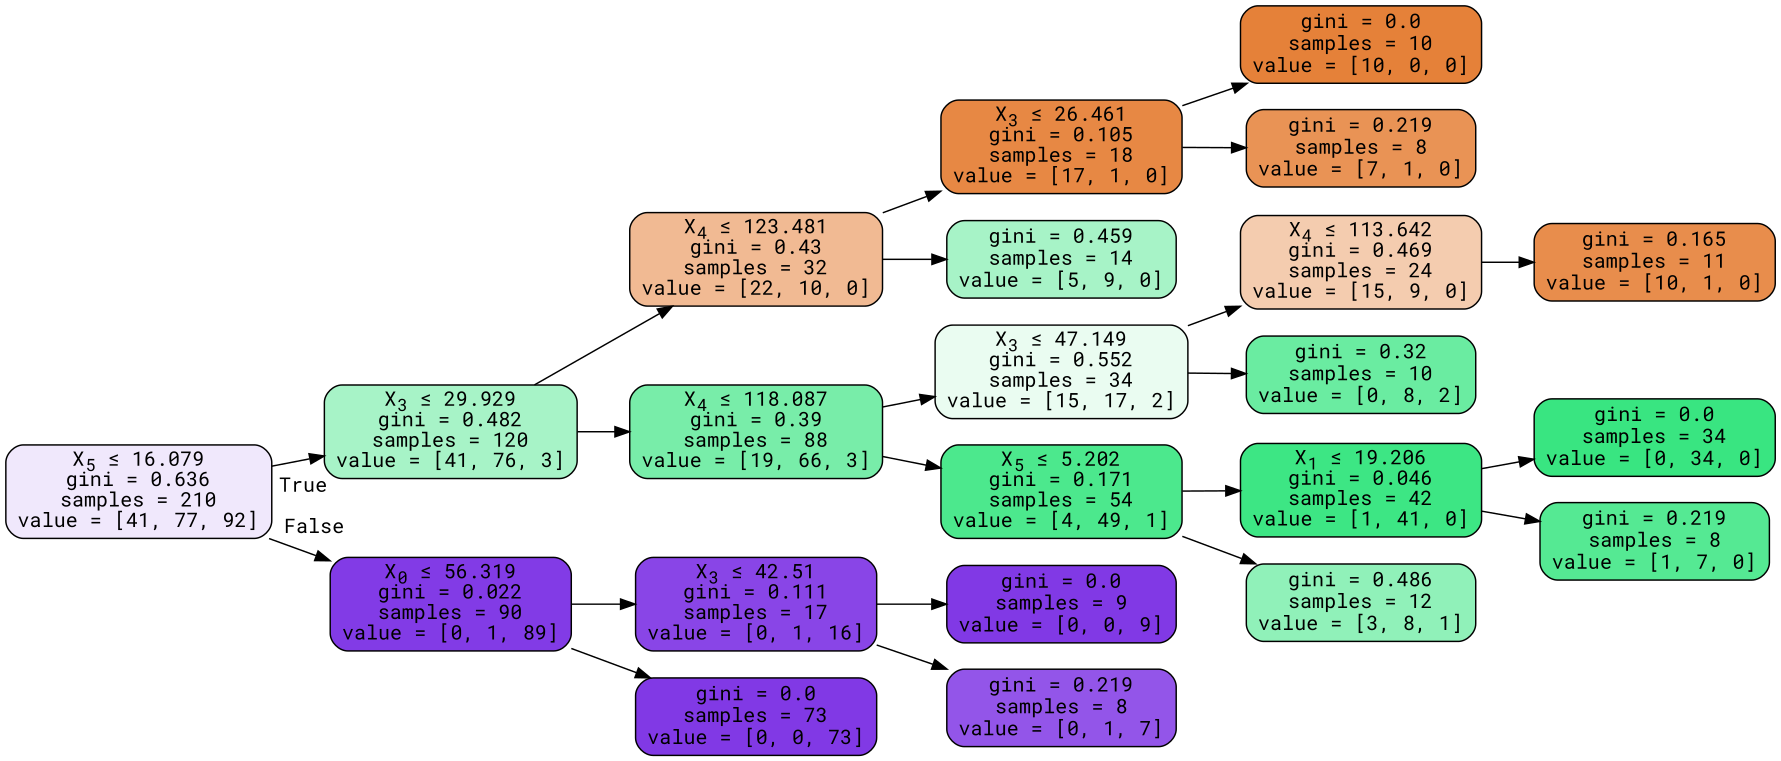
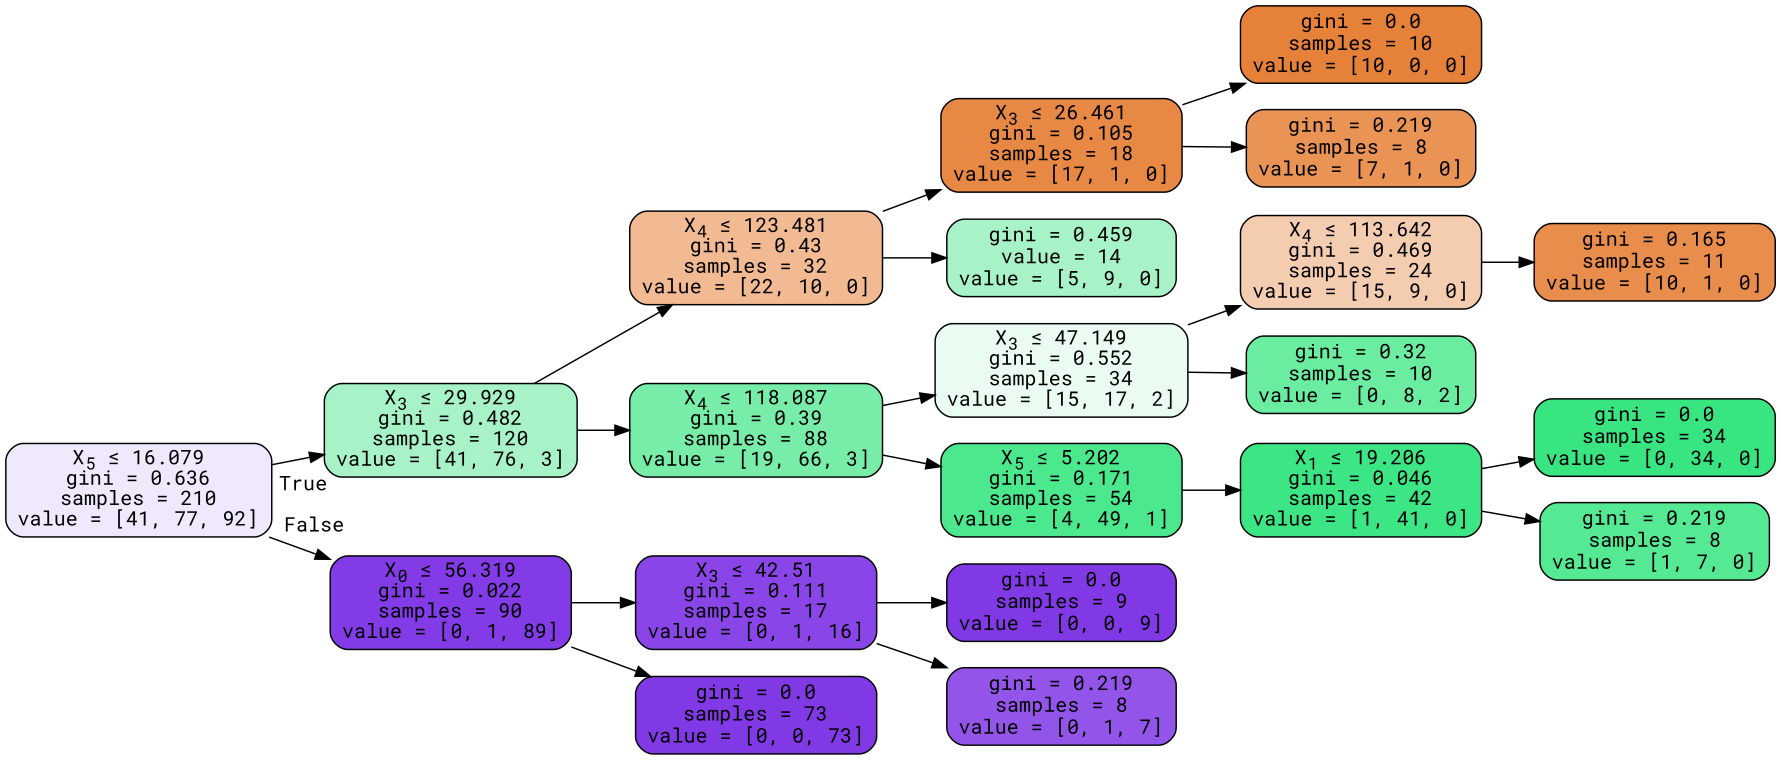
(1061, 259) -> (1061, 257)
(1361, 603) -> none
